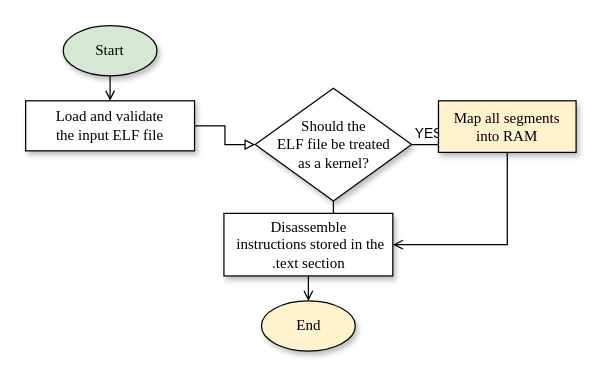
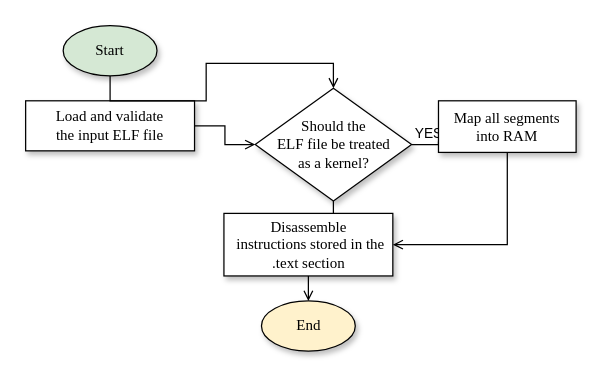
(110, 94) -> (255, 63)
(507, 126) -> (507, 126)
(243, 144) -> (247, 144)
